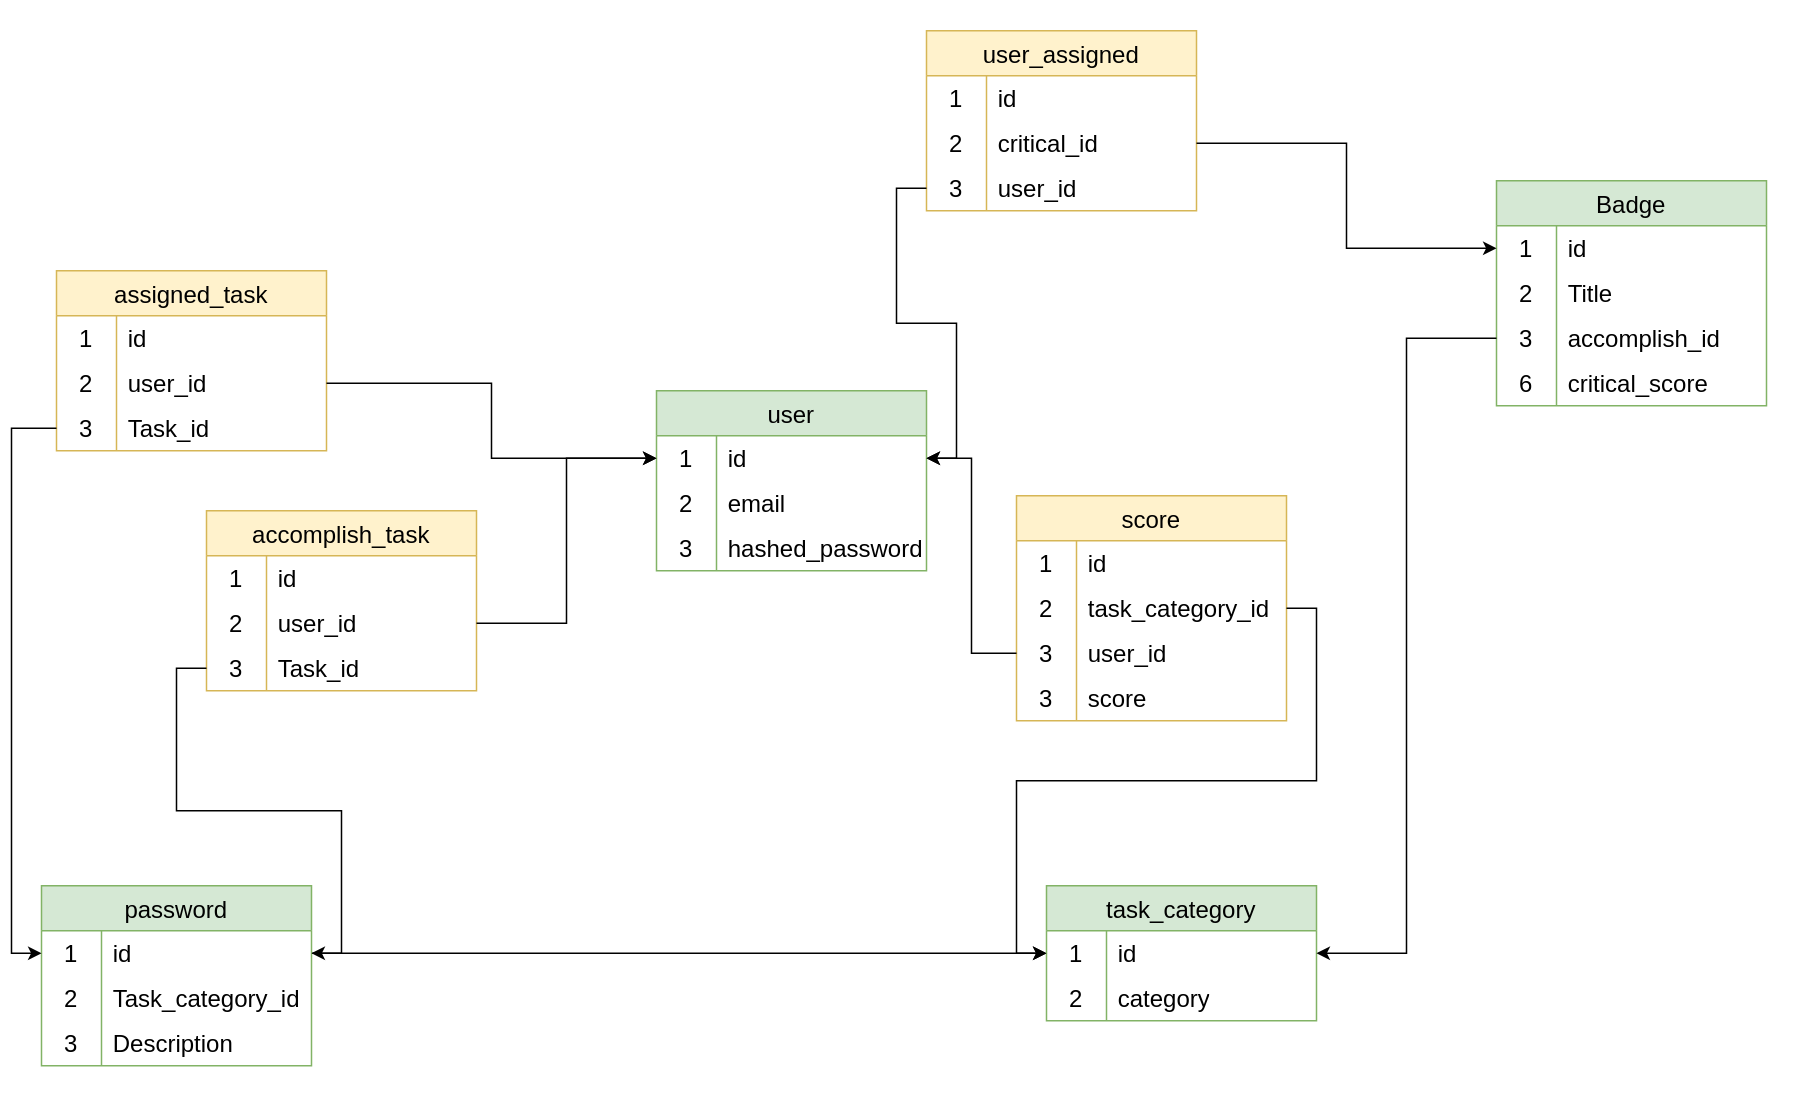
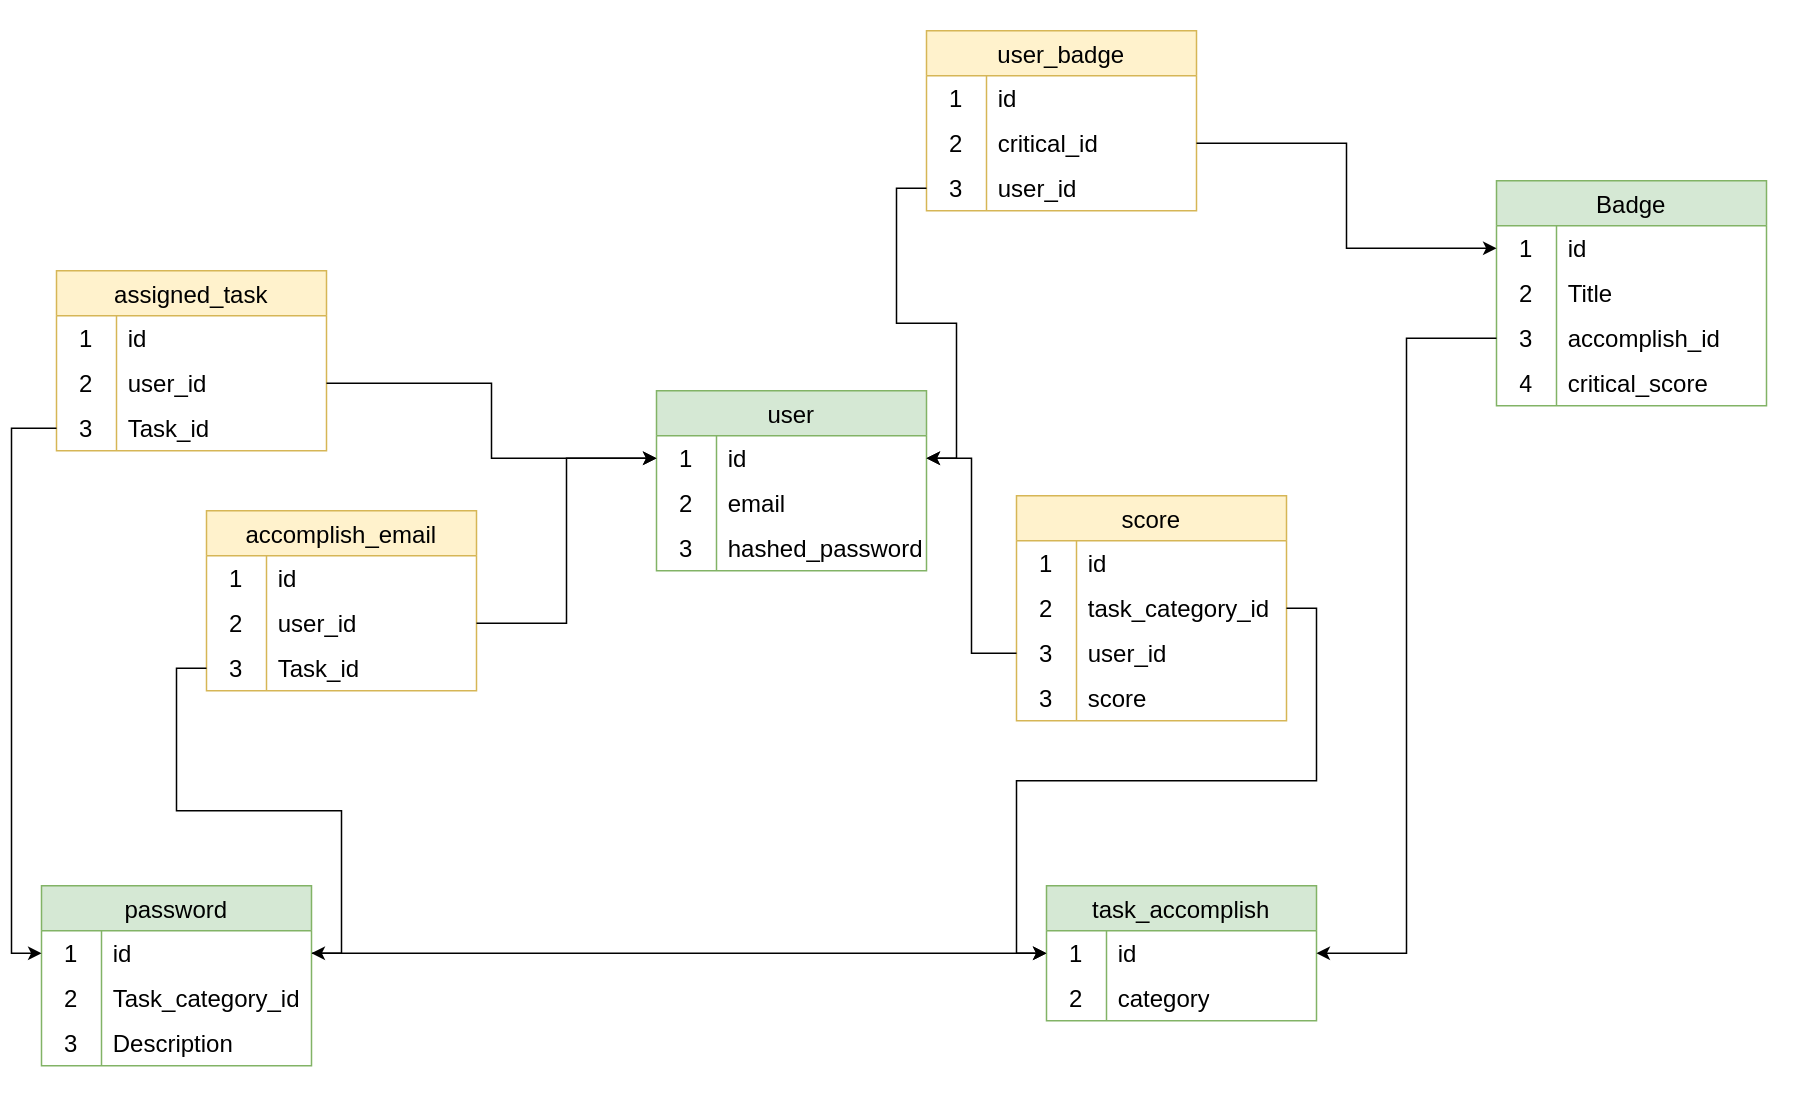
(1061, 55) -> (1061, 55)
(1526, 383) -> (1526, 383)
(341, 535) -> (341, 535)
(1181, 910) -> (1181, 910)
